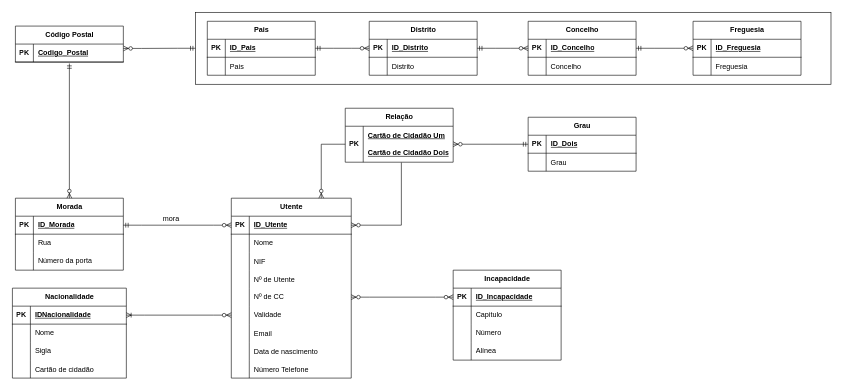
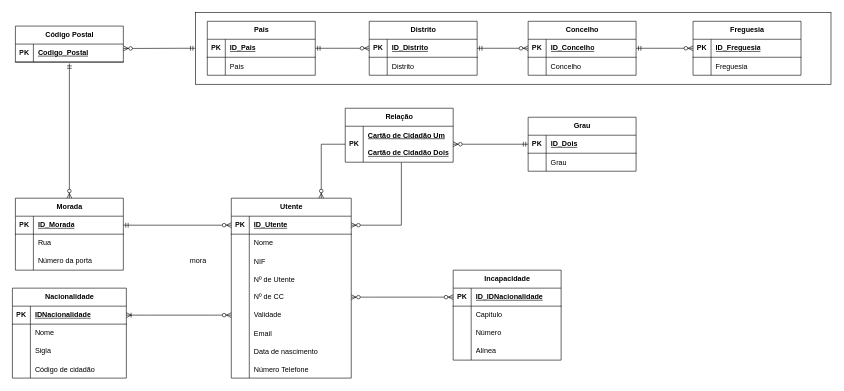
(171, 219) -> (198, 261)
(505, 297) -> (510, 297)
(66, 370) -> (65, 370)
